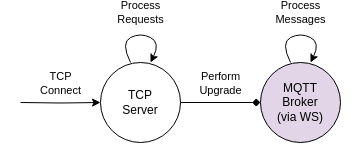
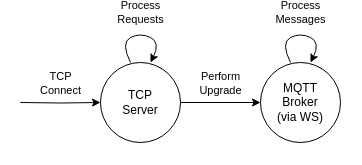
(252, 103) -> (252, 103)
(301, 103) -> (301, 103)
